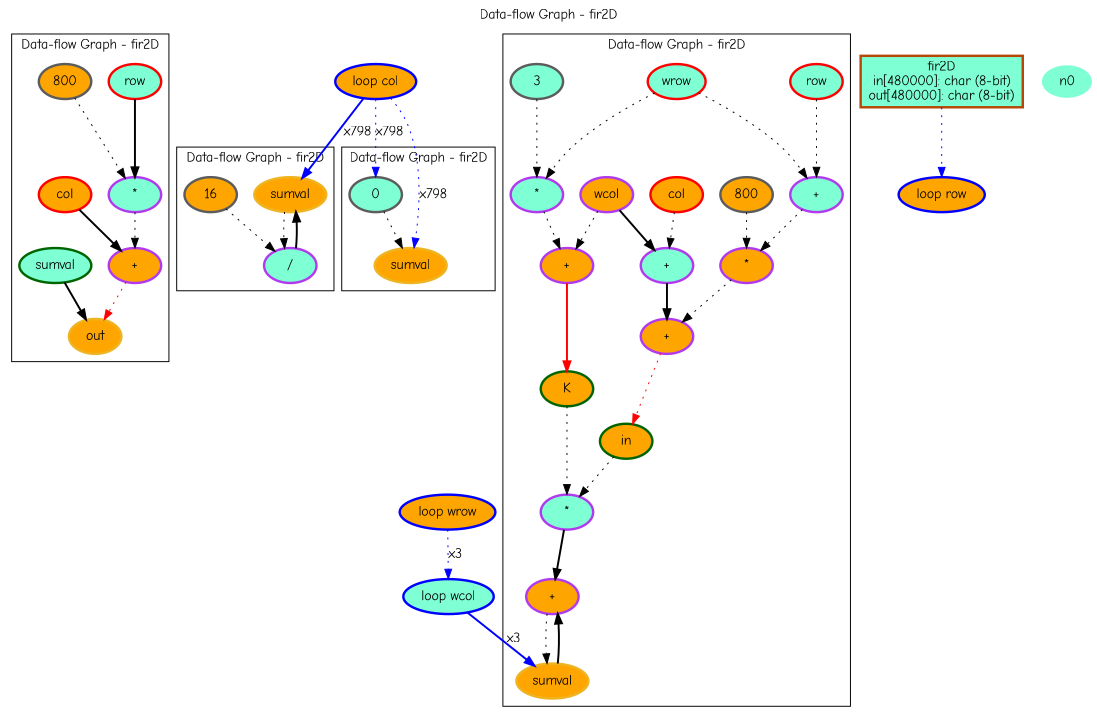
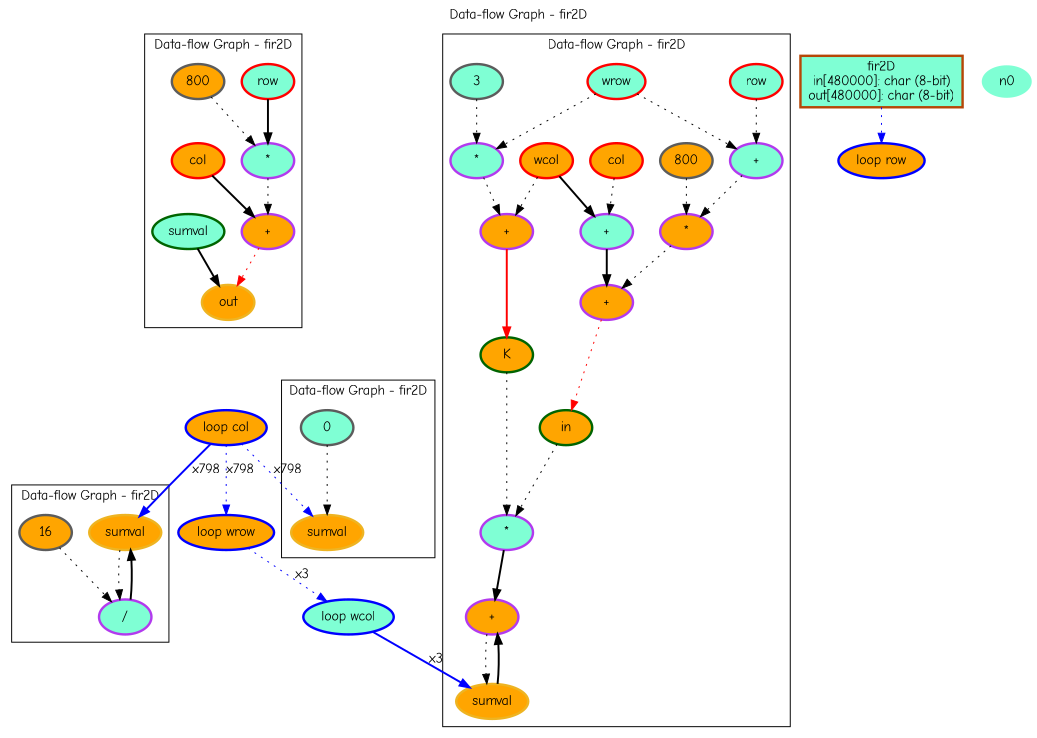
(376, 133) -> (226, 475)
(607, 195) -> (547, 161)
